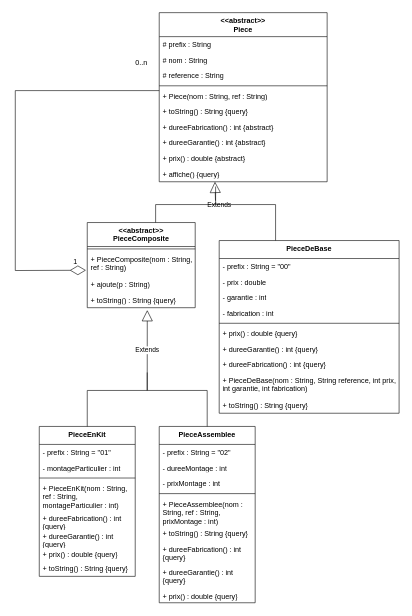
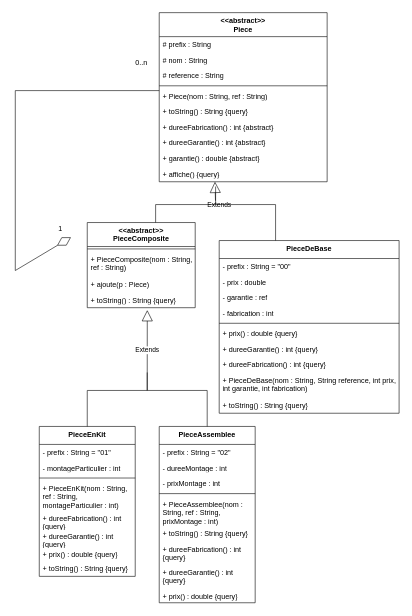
(213, 159) -> (221, 159)
(75, 261) -> (60, 228)
(127, 285) -> (125, 285)
(250, 298) -> (250, 298)
